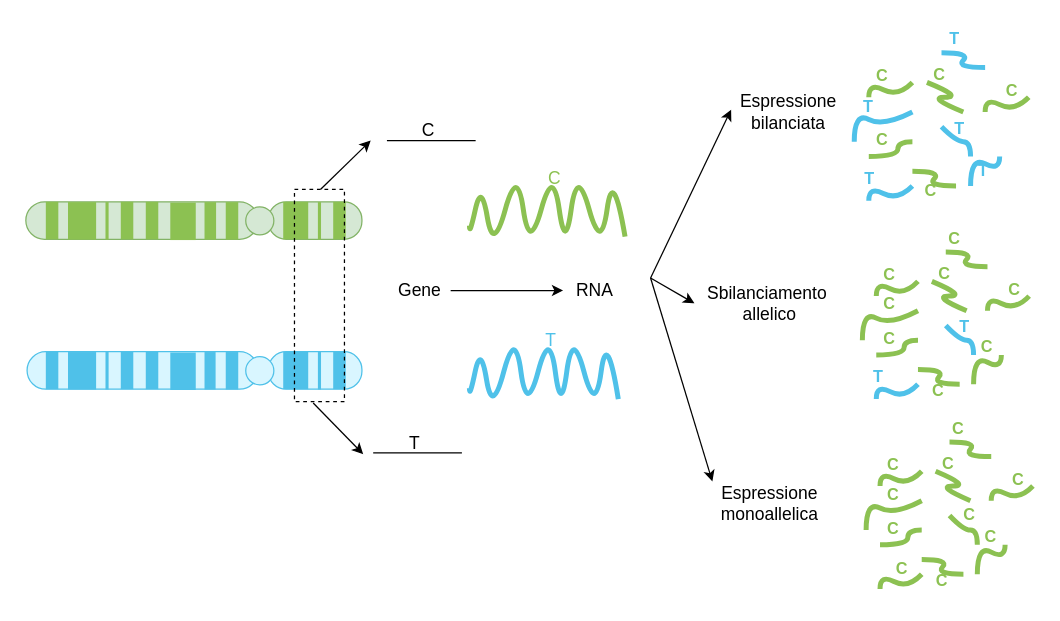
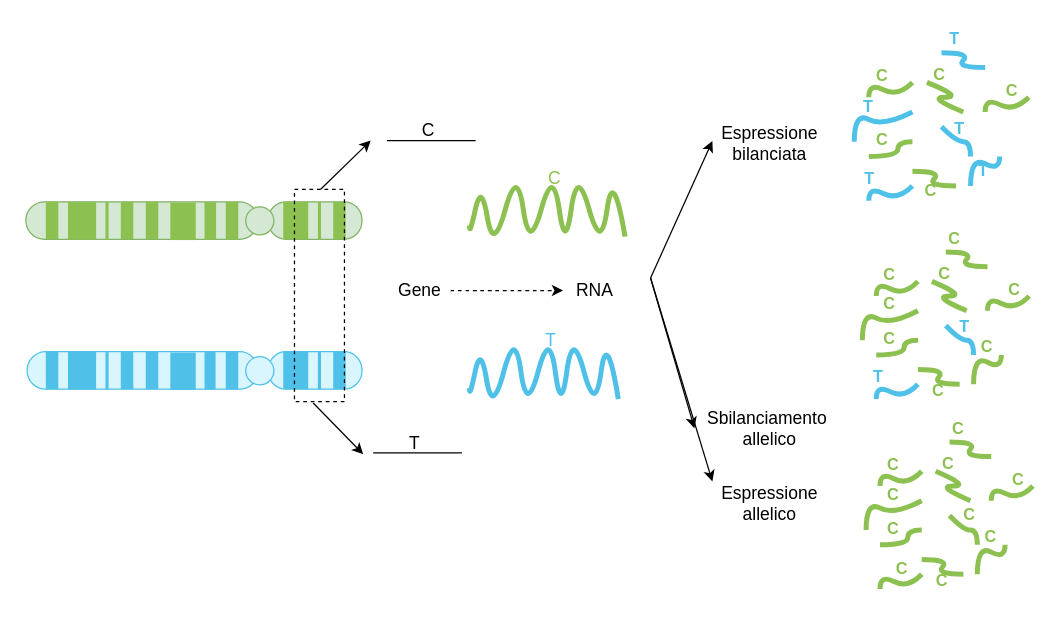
(788, 112) -> (769, 143)
(503, 291) -> (503, 291)
(769, 303) -> (769, 428)
(770, 503) -> (770, 503)
